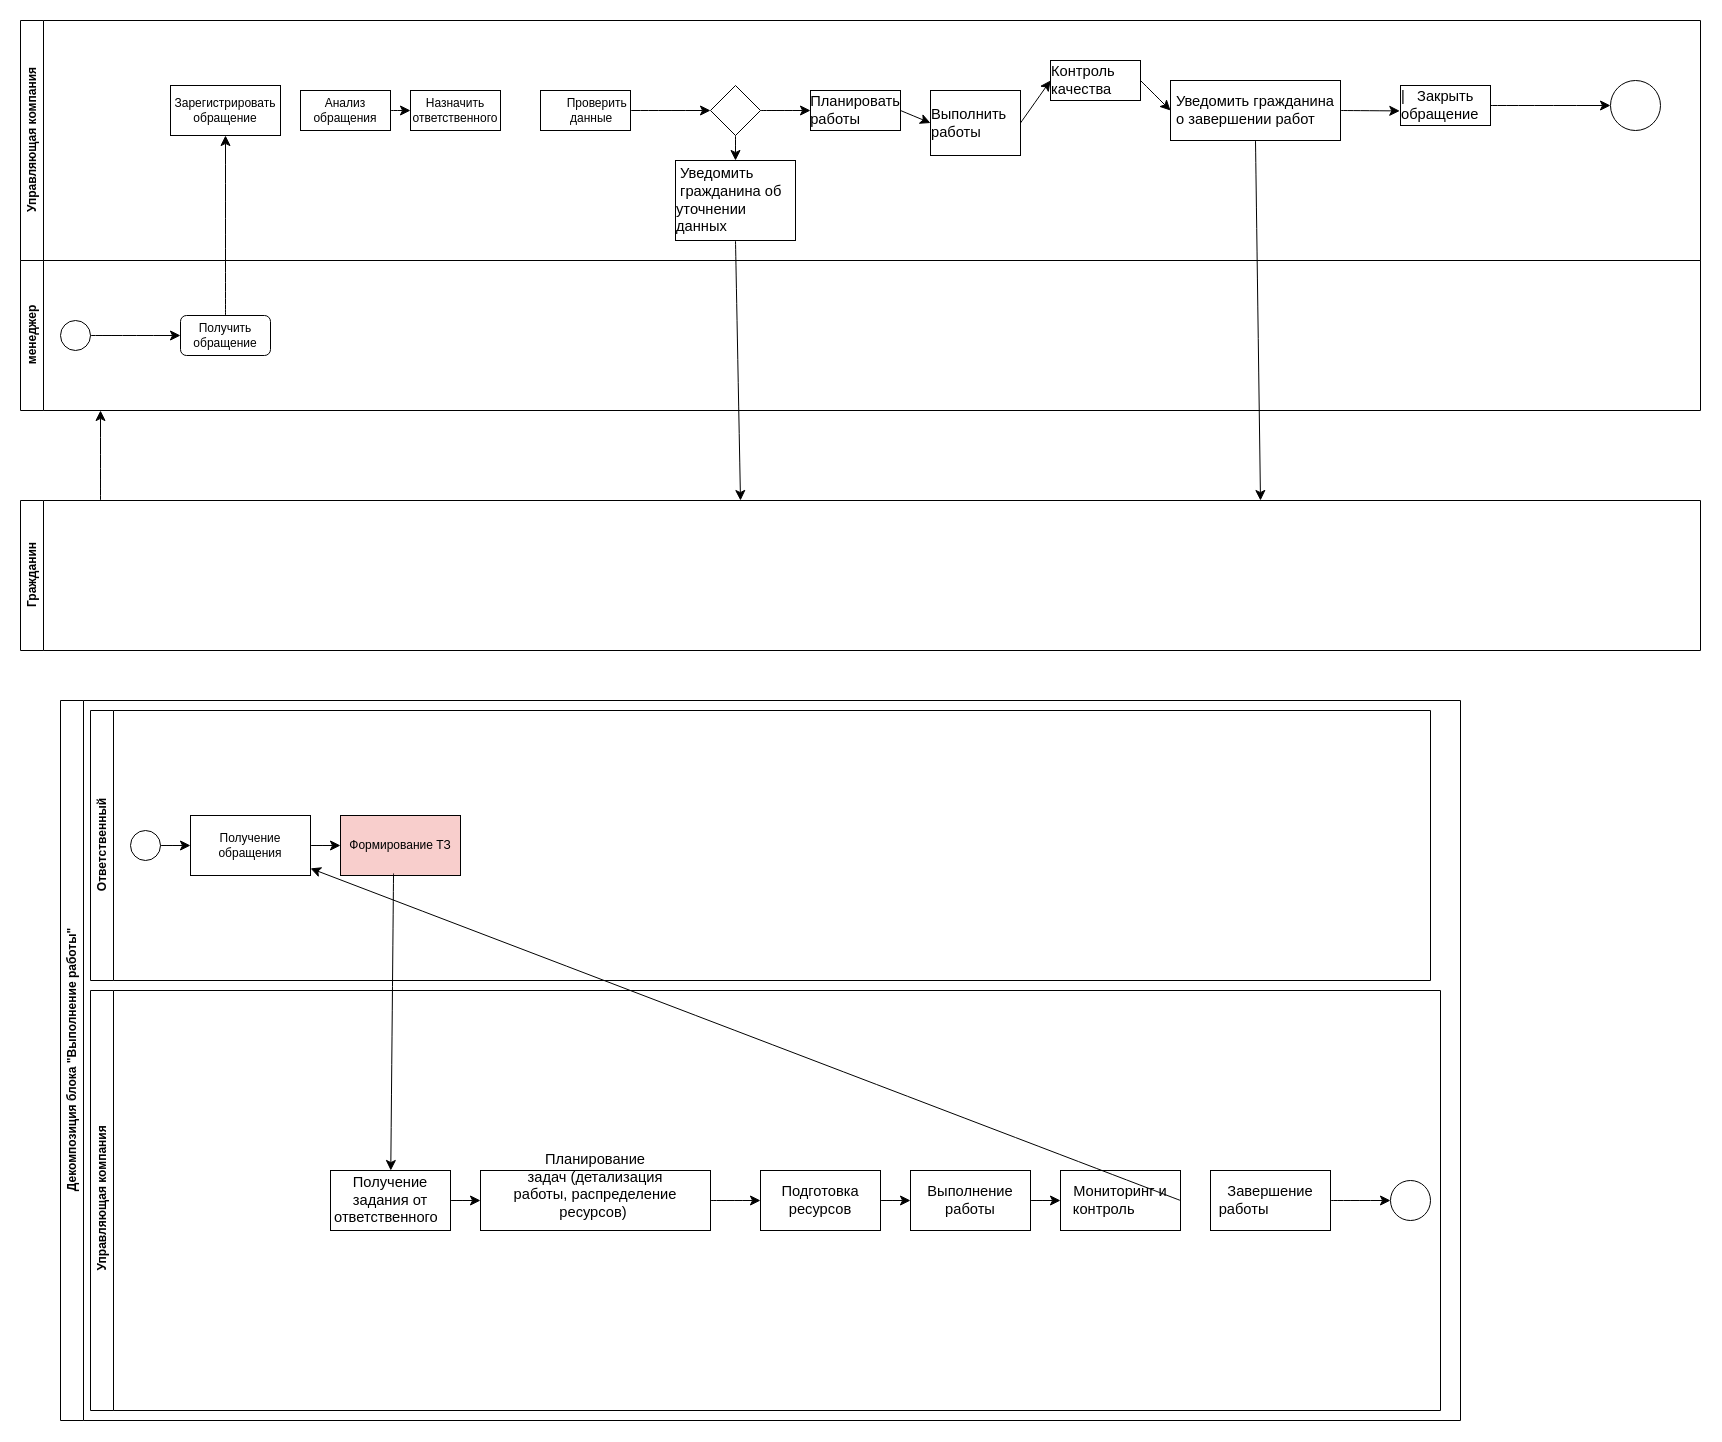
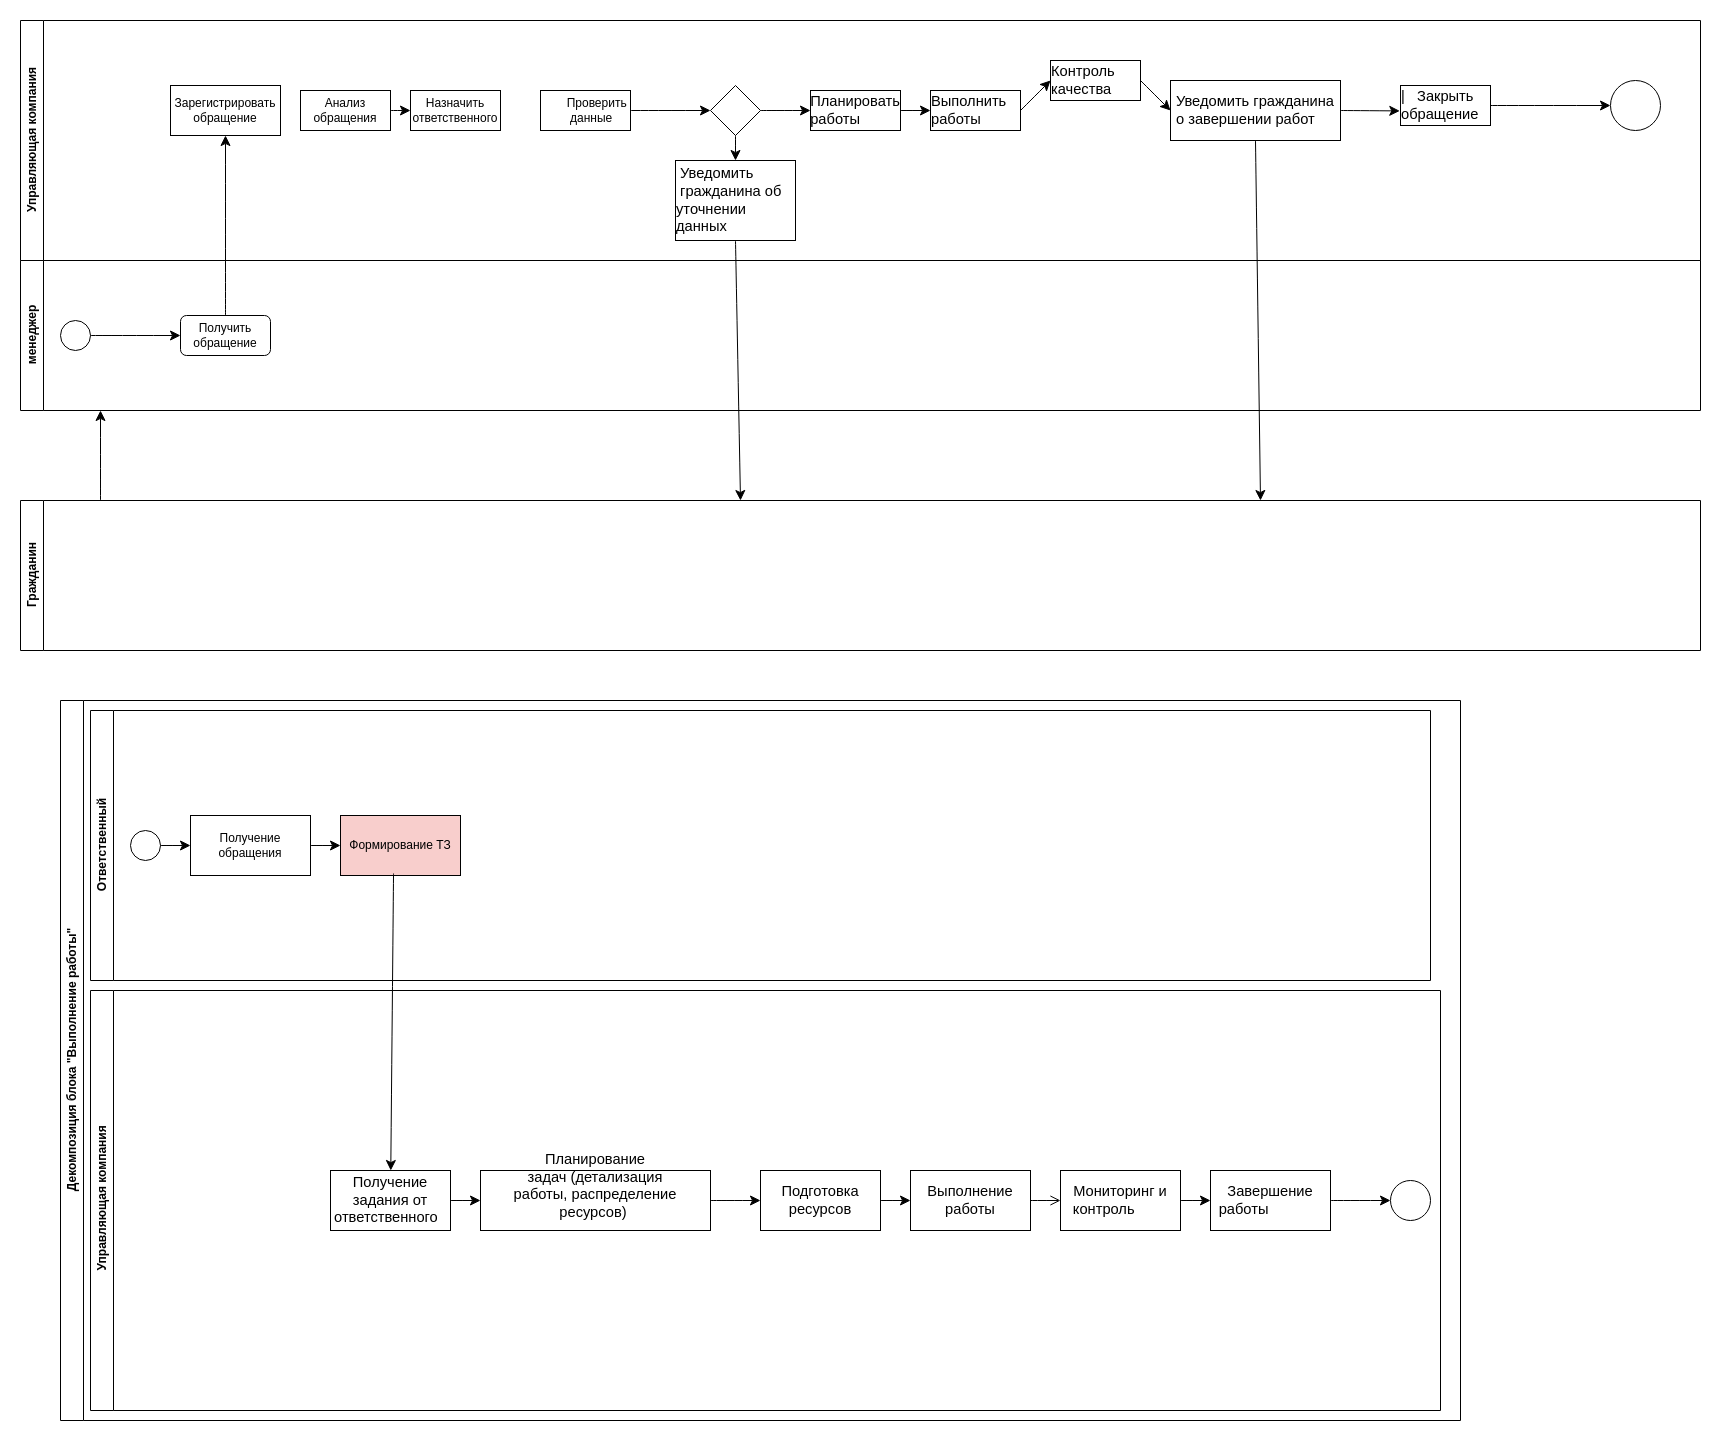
(976, 123) -> (976, 111)
(907, 1096) -> (1191, 1201)
(1051, 1201) -> (1053, 1201)
